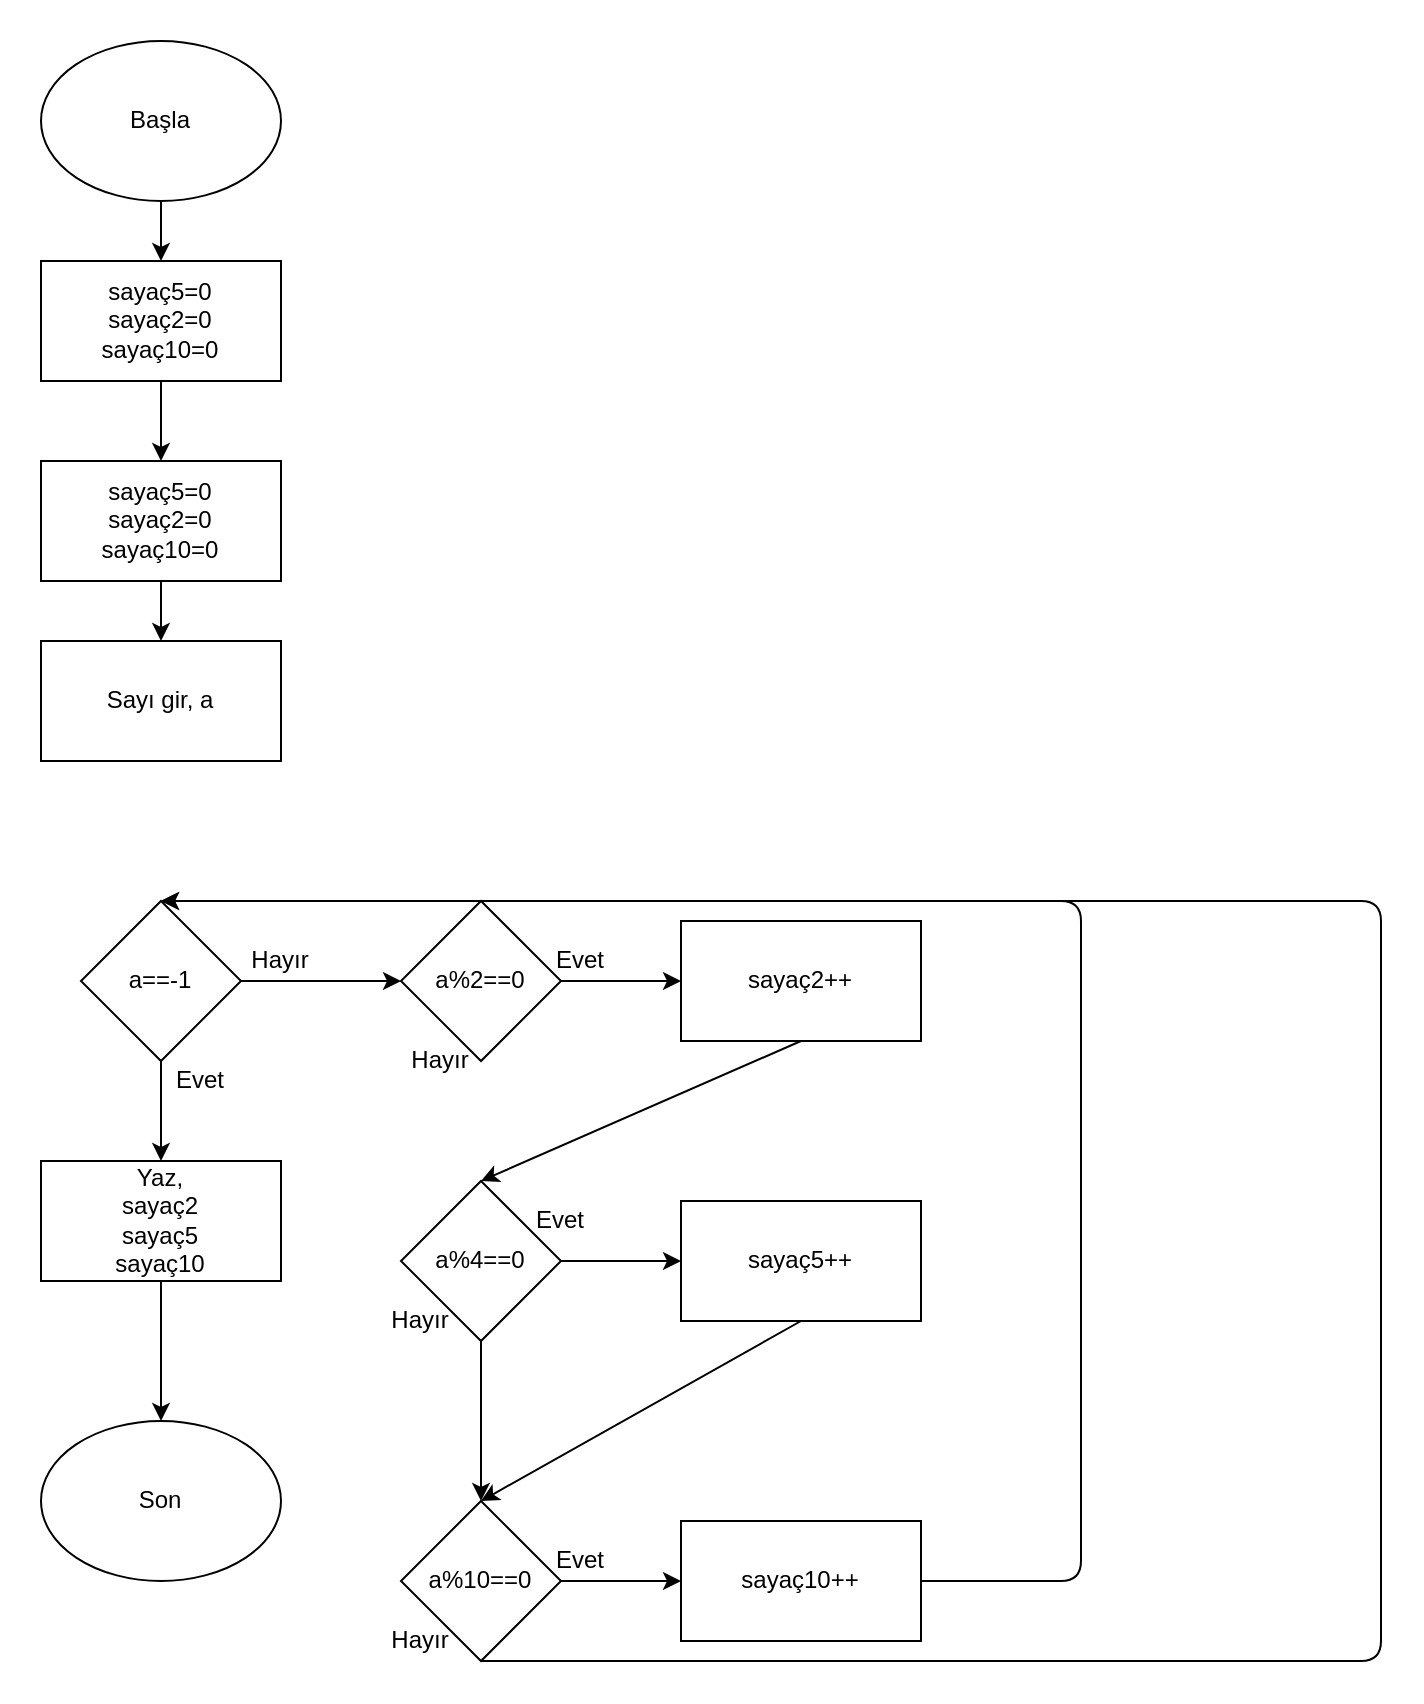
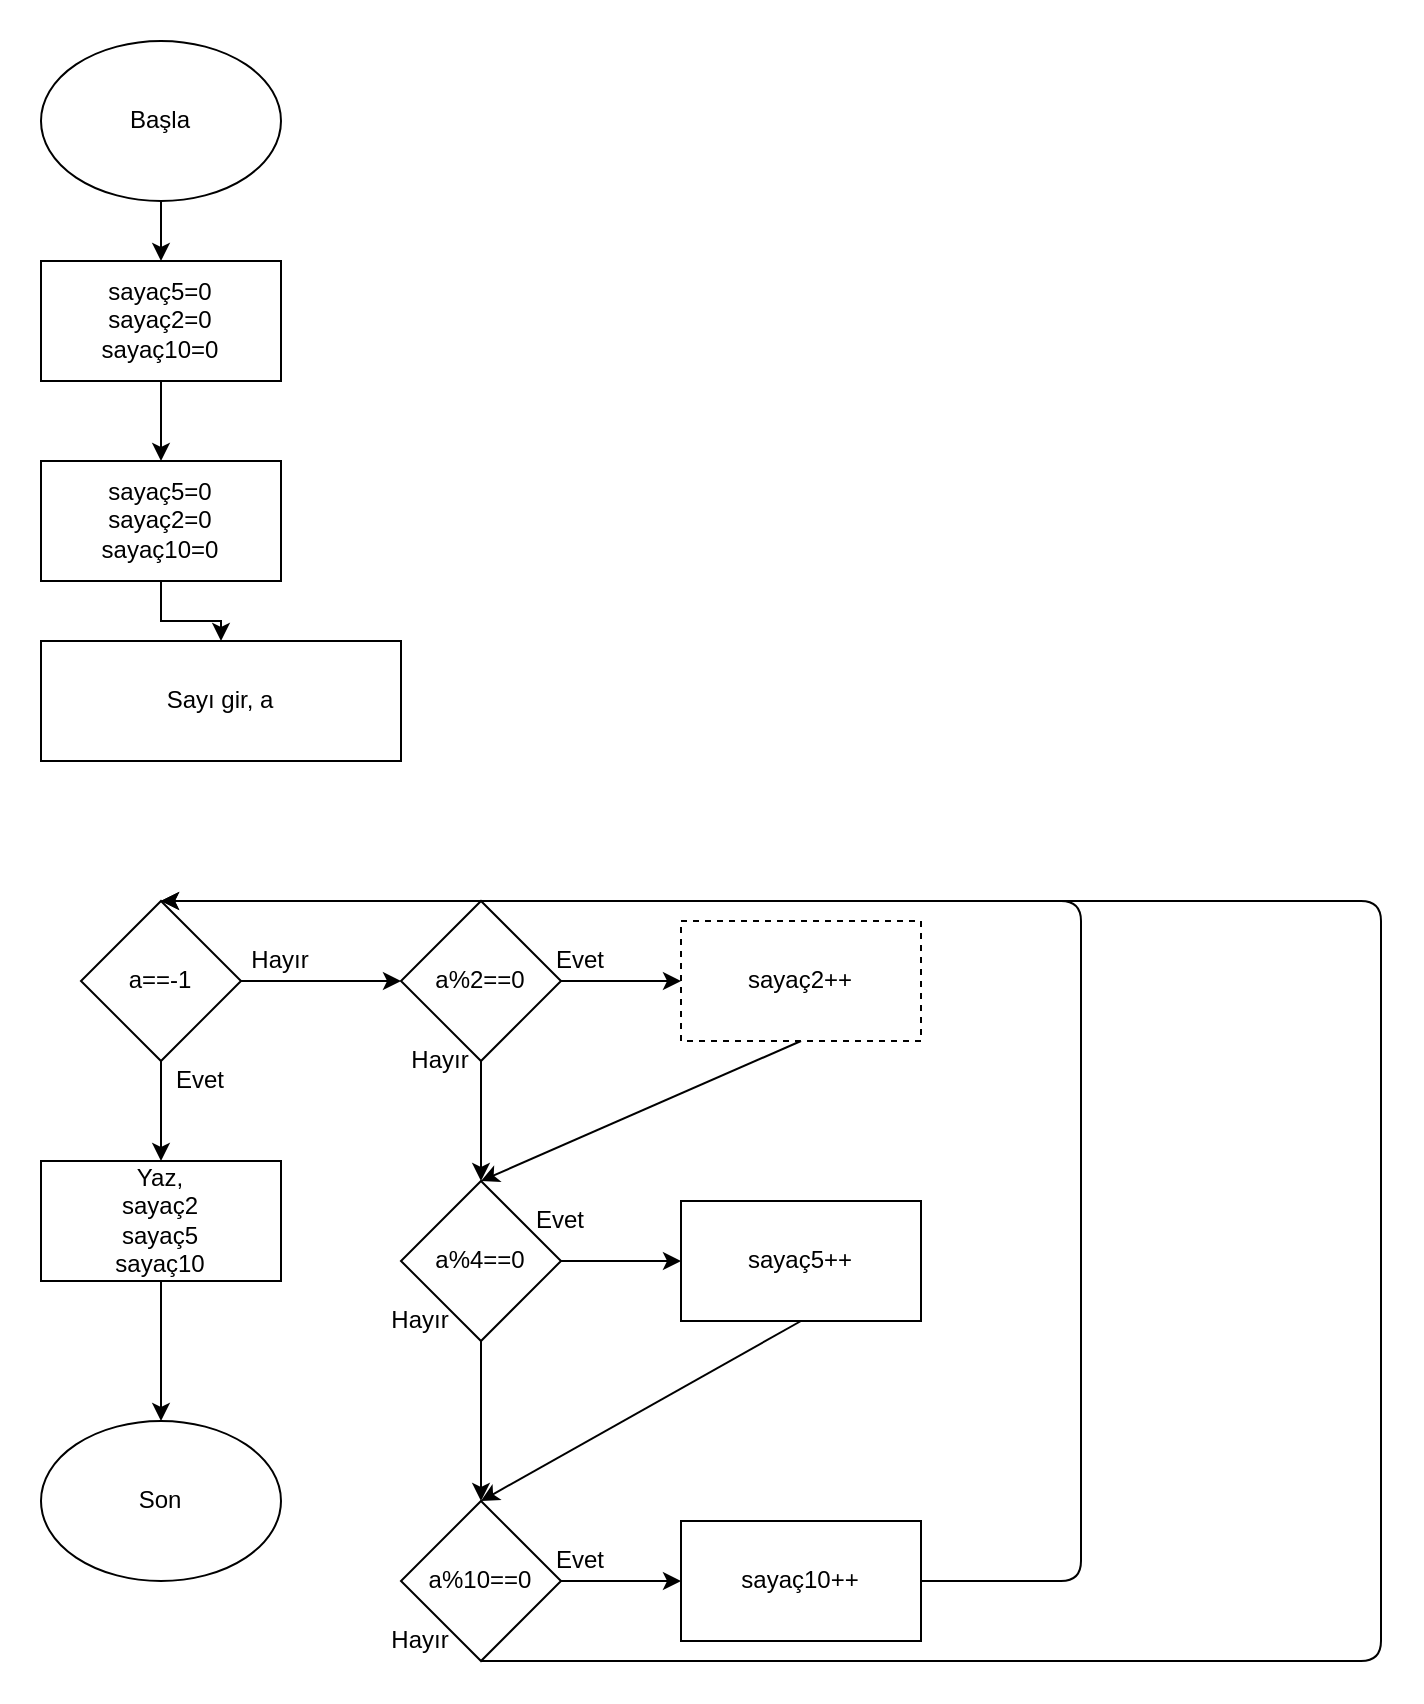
(161, 701) -> (221, 701)
(801, 981) -> (801, 981)
none -> (481, 1114)
